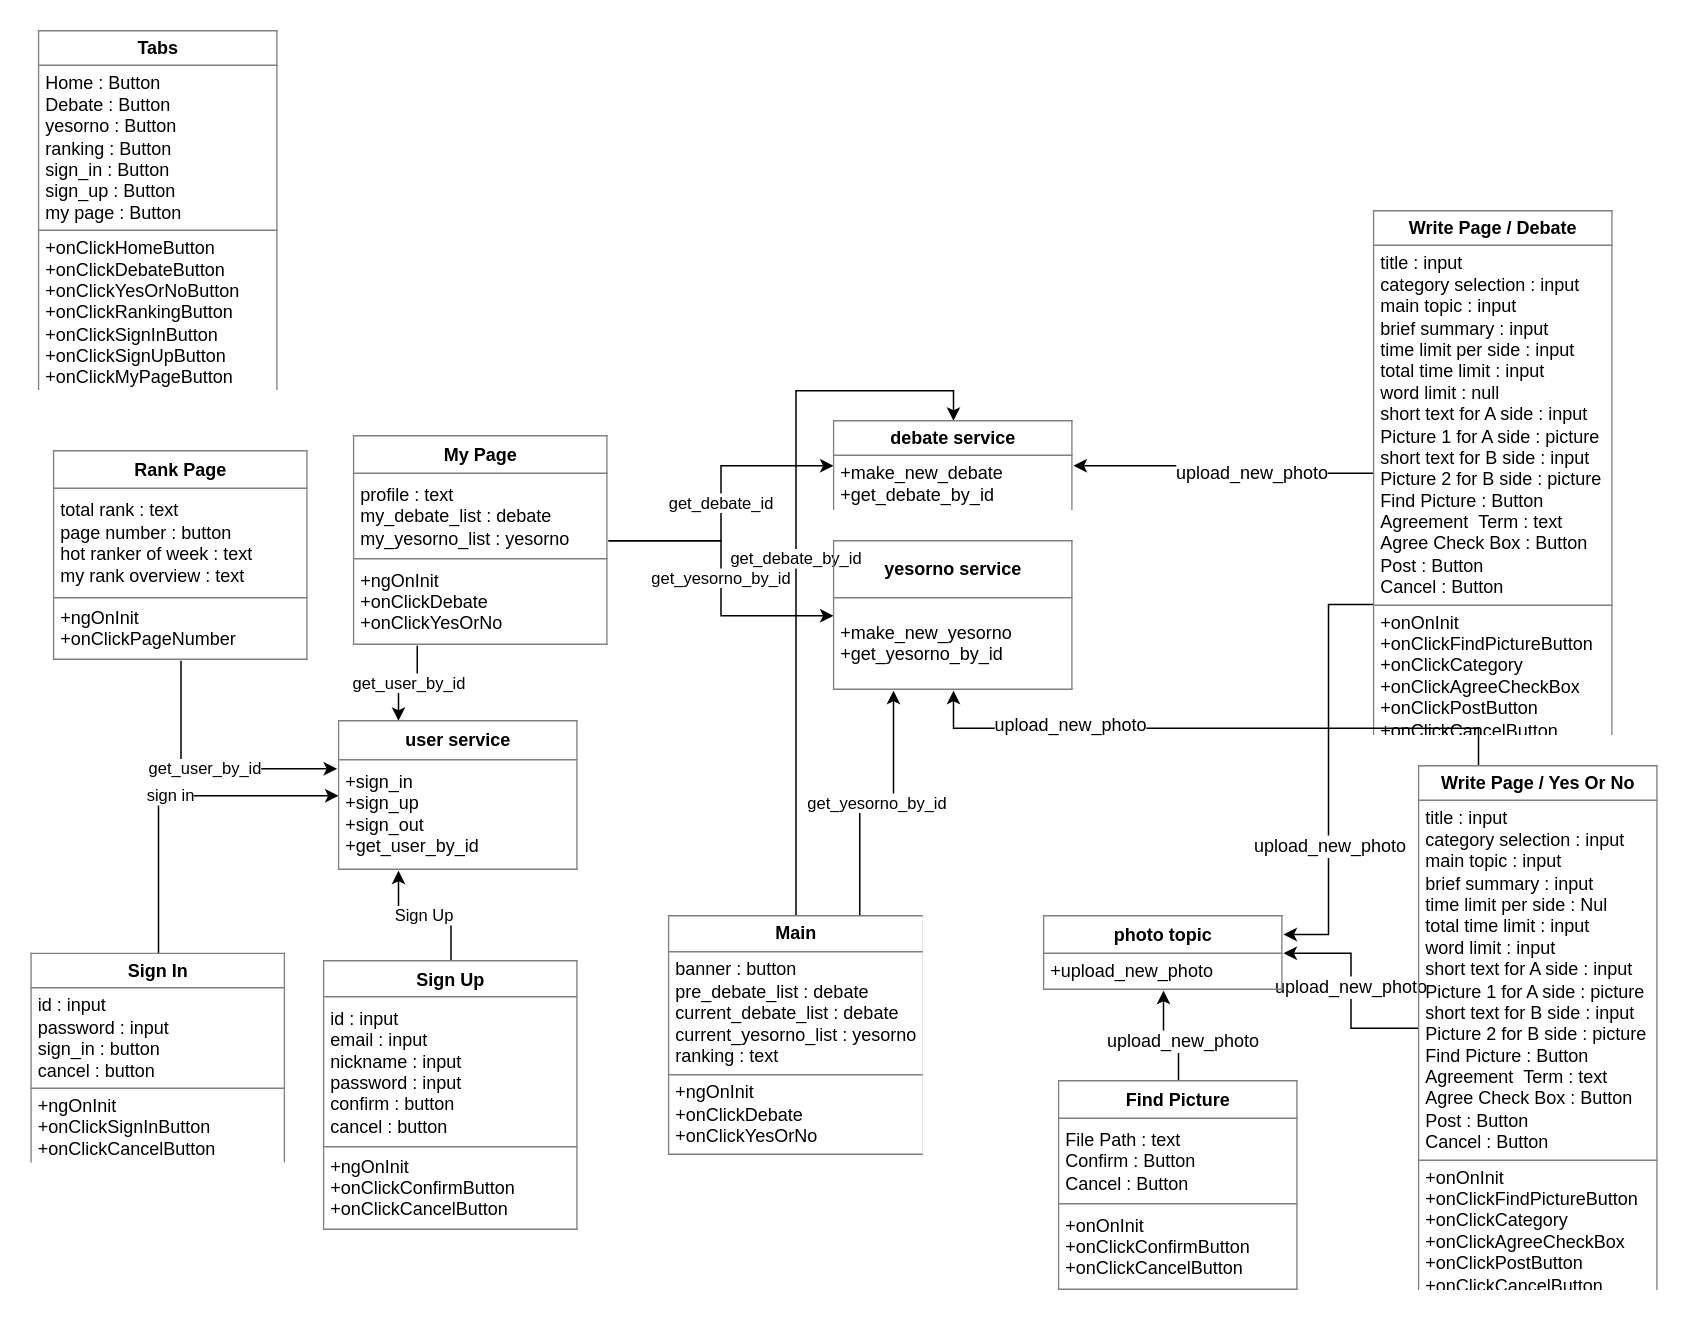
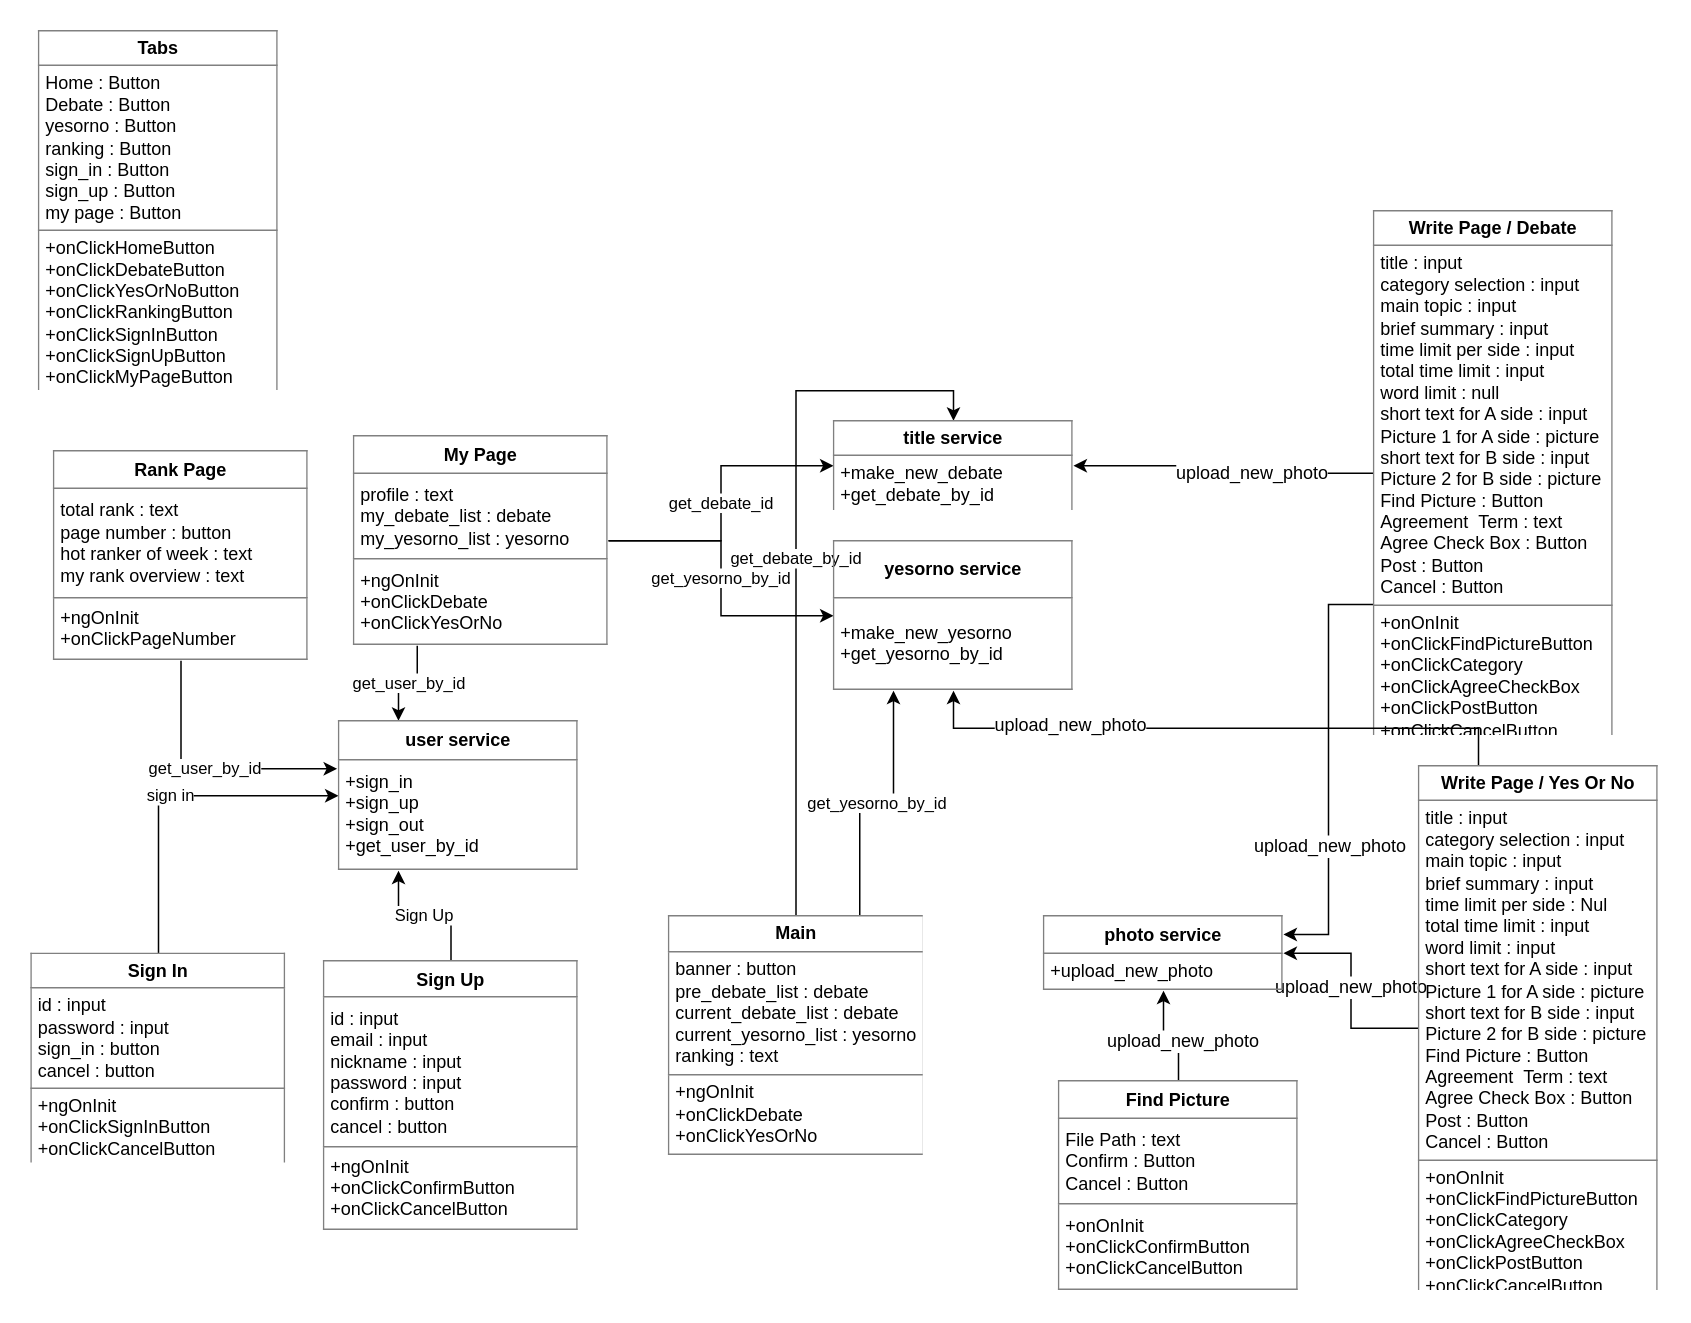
(917, 453) -> (917, 453)
(1127, 937) -> (1127, 937)
